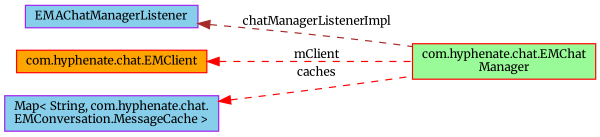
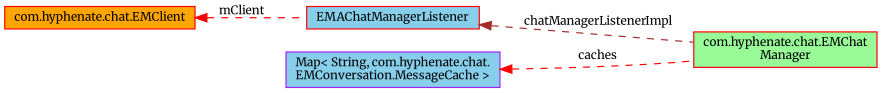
(112, 17) -> (393, 18)
(316, 61) -> (257, 18)
